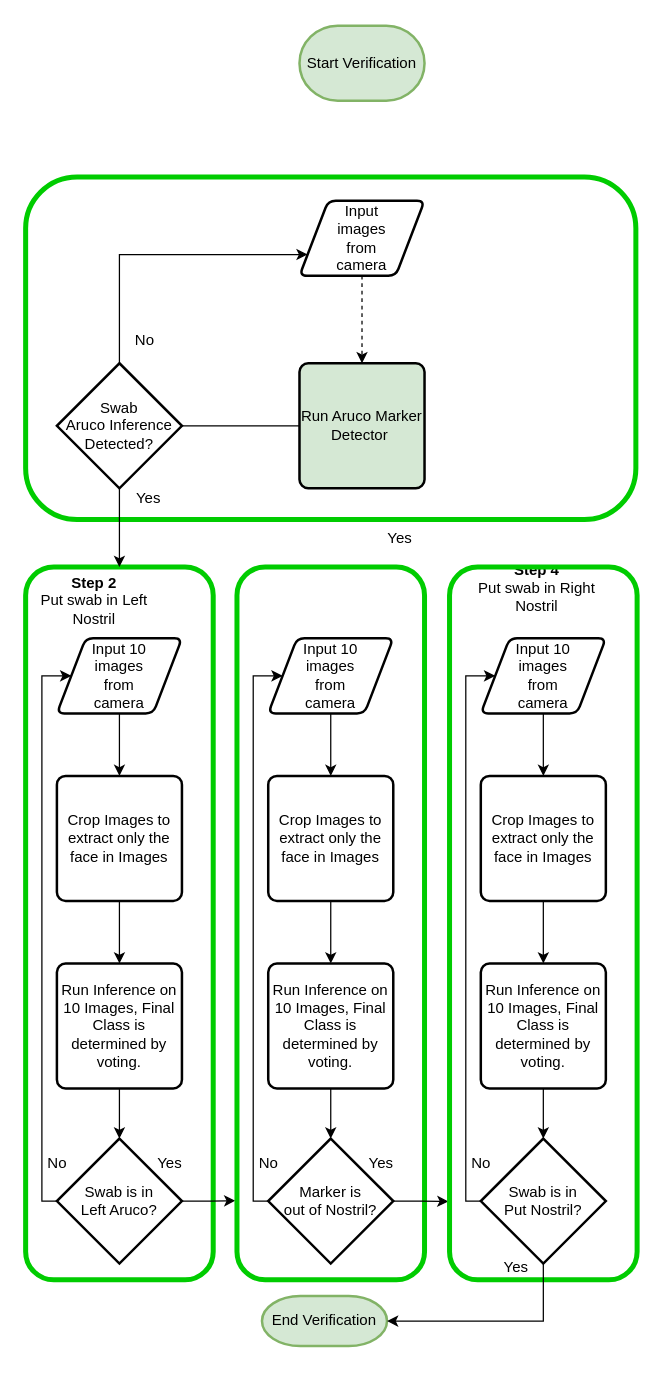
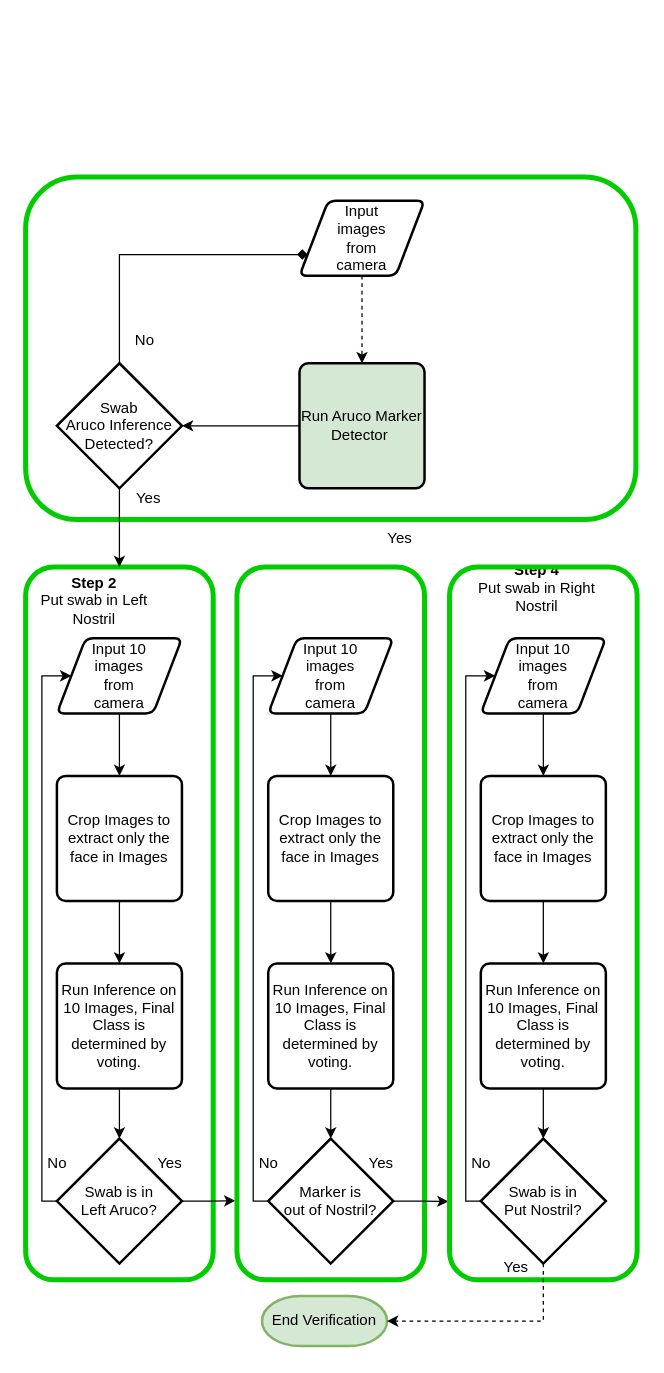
(362, 63) -> none
(298, 254) -> (297, 254)
(188, 426) -> (192, 426)
(497, 1321) -> (497, 1321)
